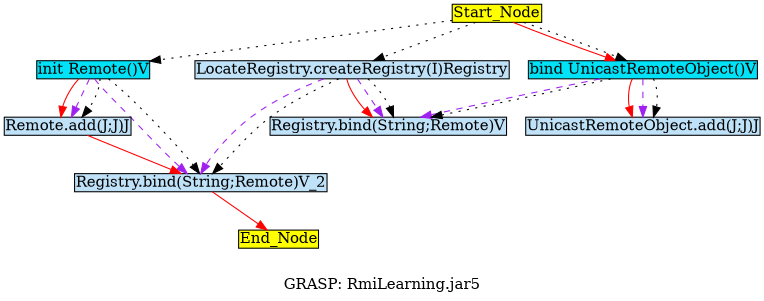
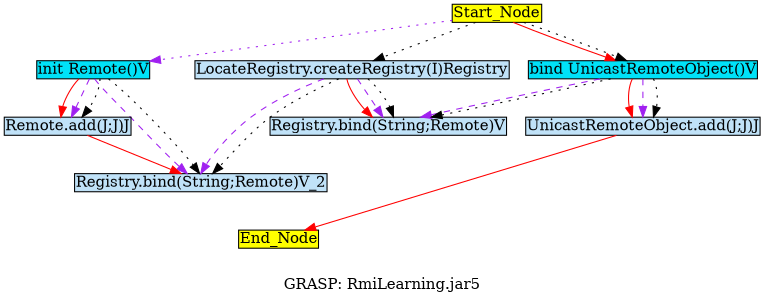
(306, 40) -> (306, 40)
(235, 208) -> (466, 181)
